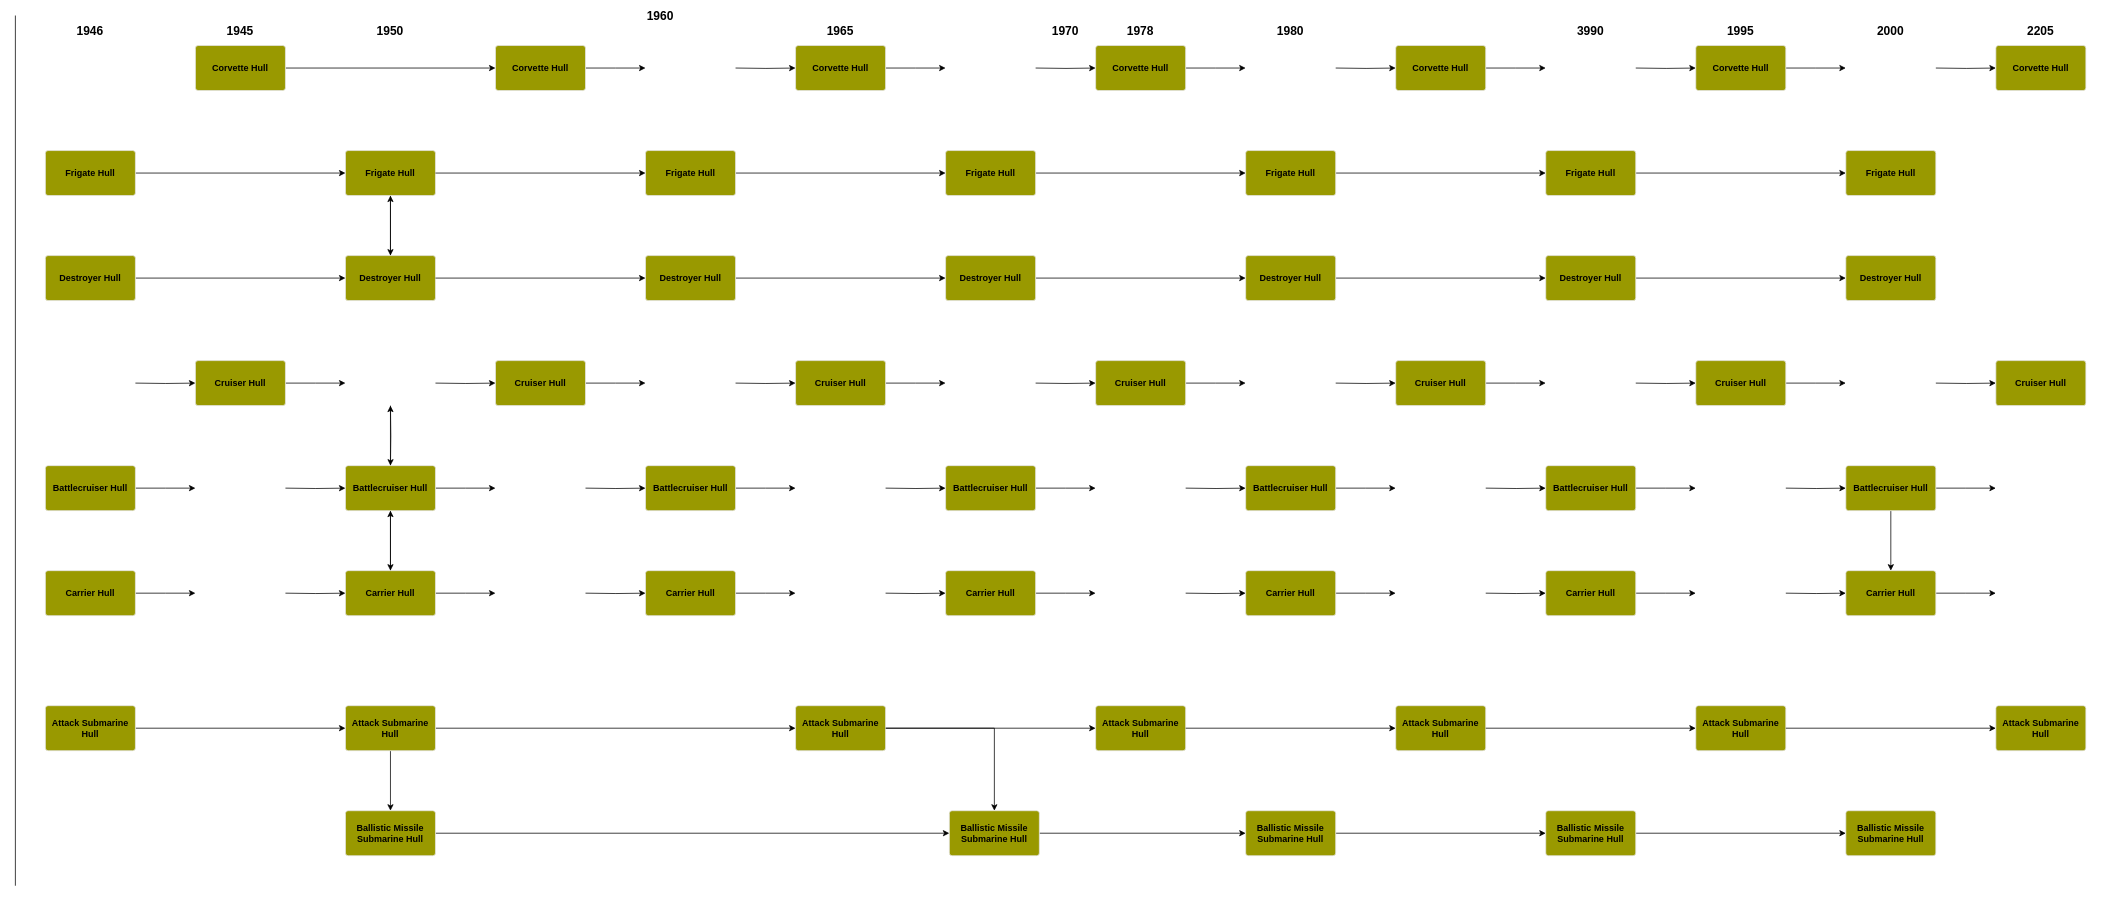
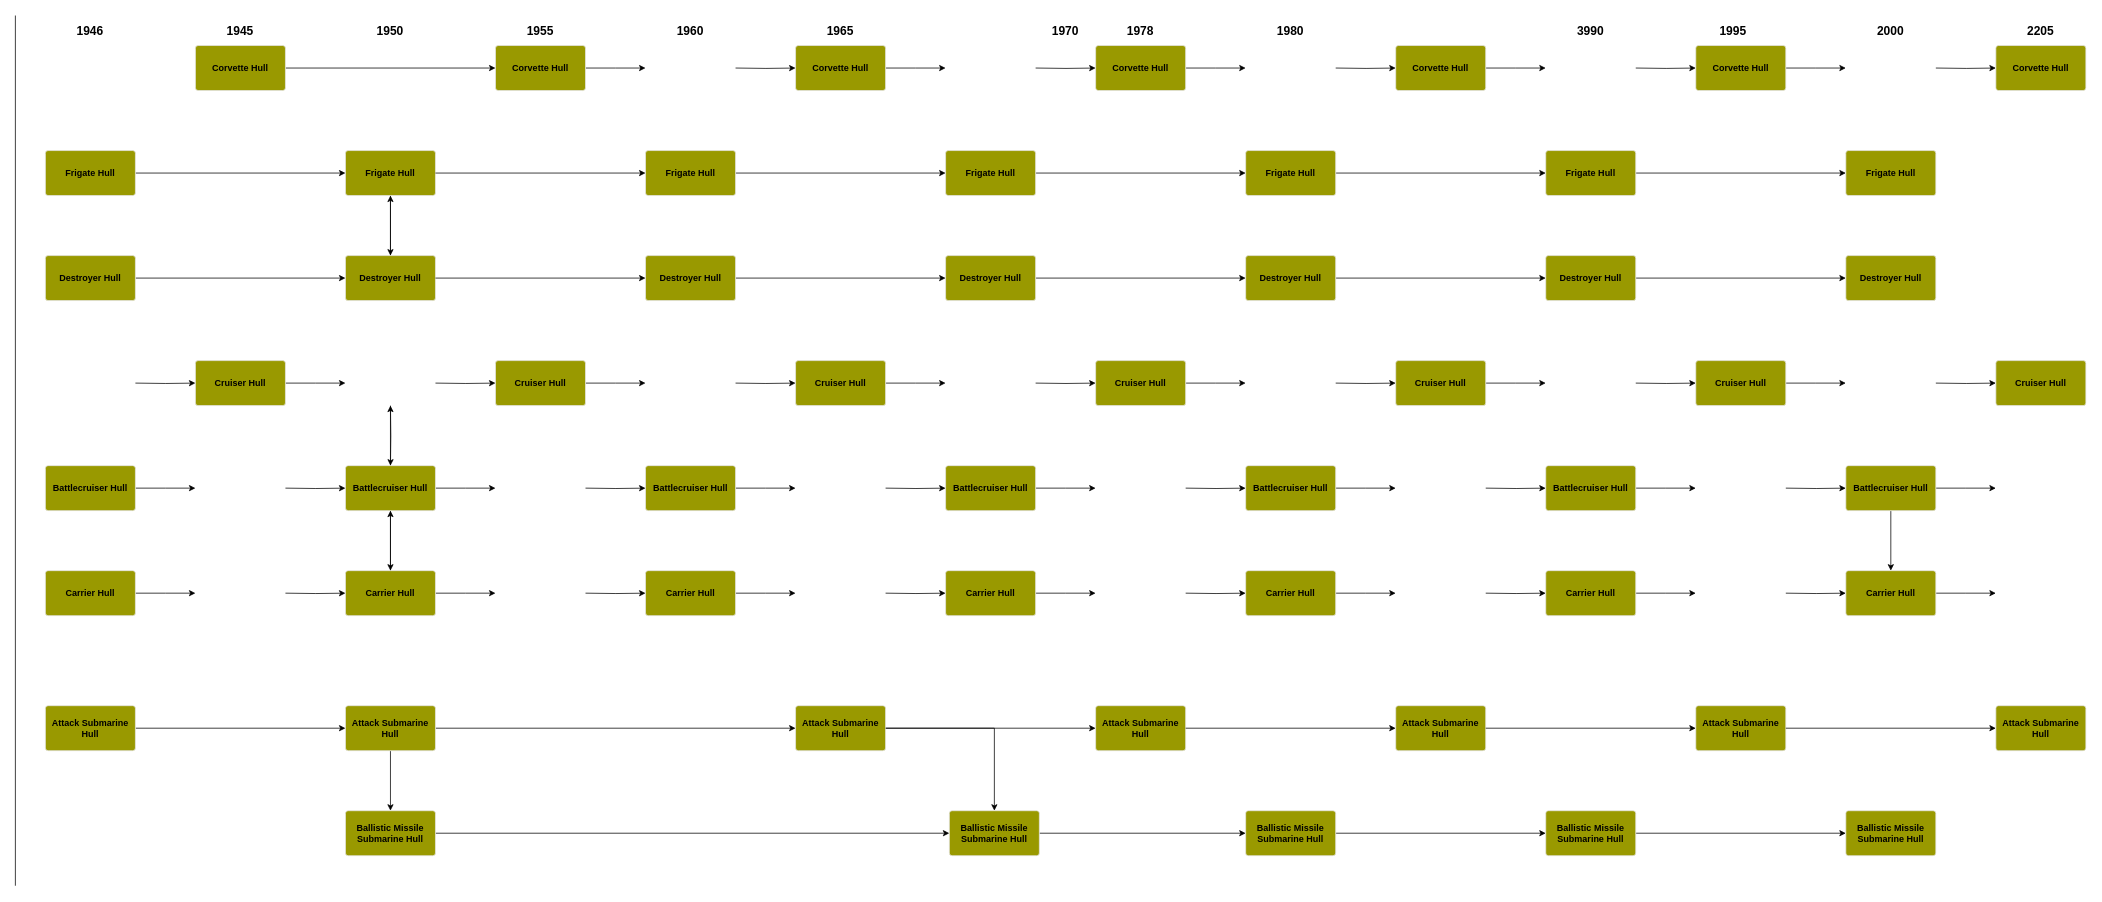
(664, 14) -> (694, 29)
none -> (544, 29)
(1744, 29) -> (1737, 29)
